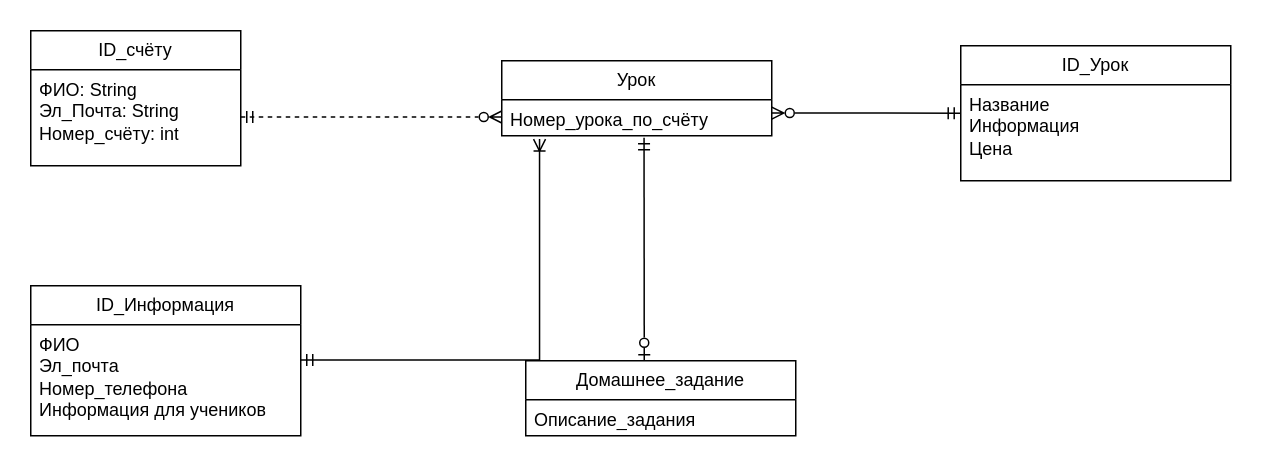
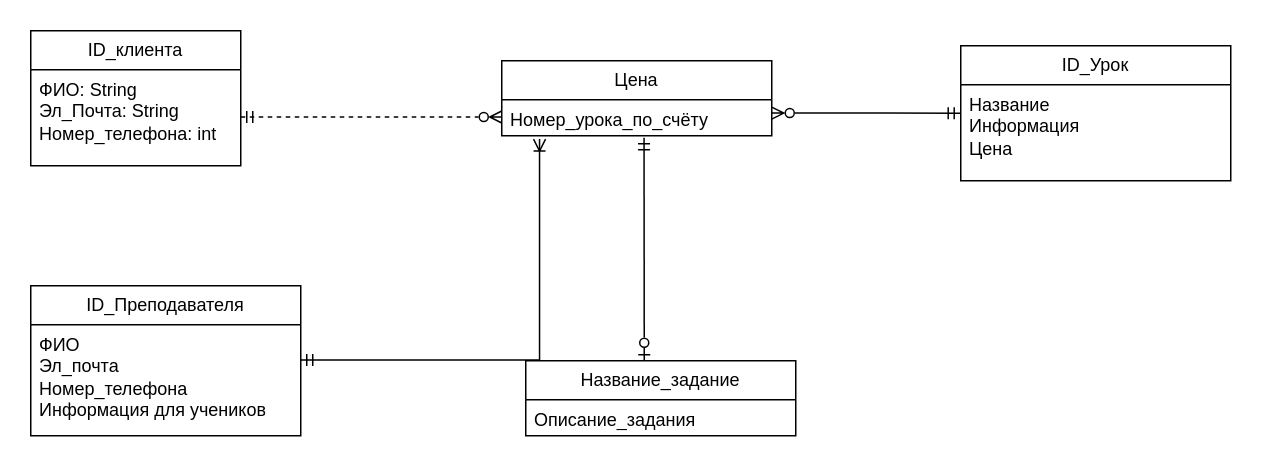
(136, 50) -> (136, 50)
(637, 80) -> (637, 80)
(113, 113) -> (128, 113)
(166, 305) -> (166, 305)
(661, 380) -> (661, 380)
